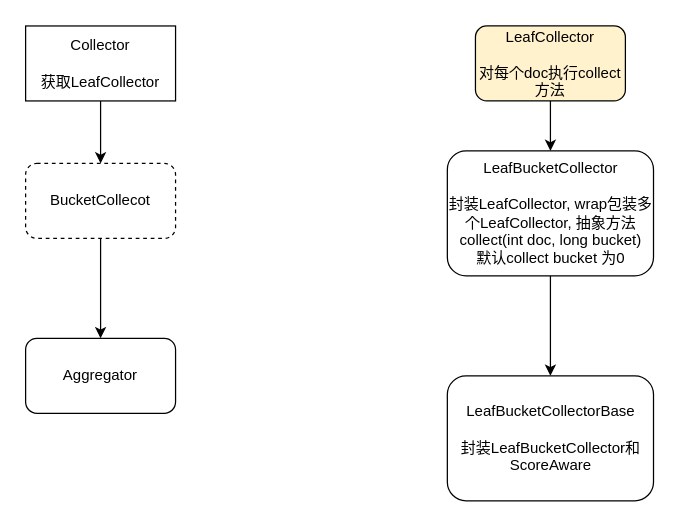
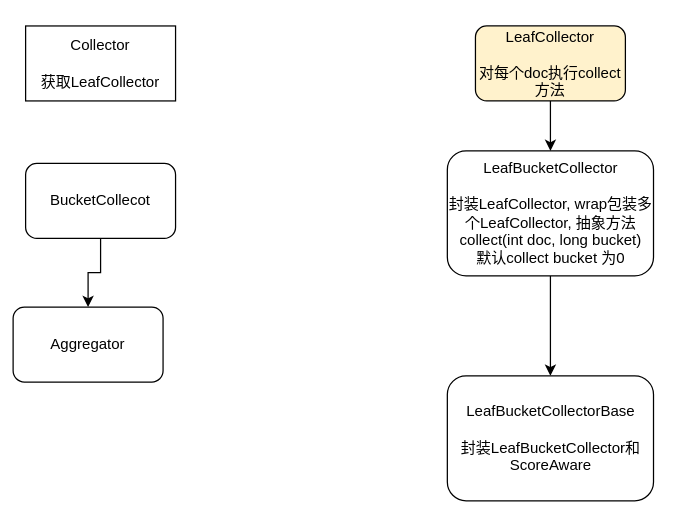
(101, 128) -> none
(101, 201) -> (101, 201)
(101, 376) -> (88, 344)
